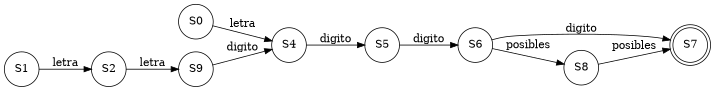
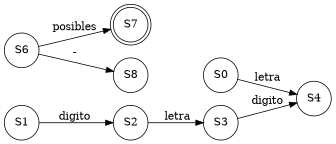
(581, 29) -> (75, 27)
(382, 45) -> none
(528, 45) -> (75, 52)
(631, 57) -> none
(65, 64) -> (75, 117)
(196, 69) -> (221, 123)
